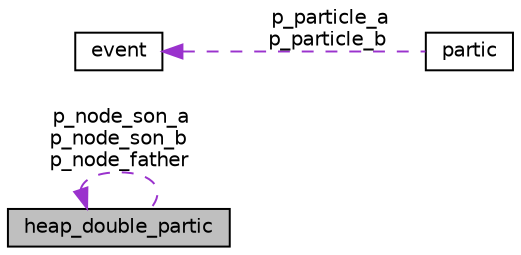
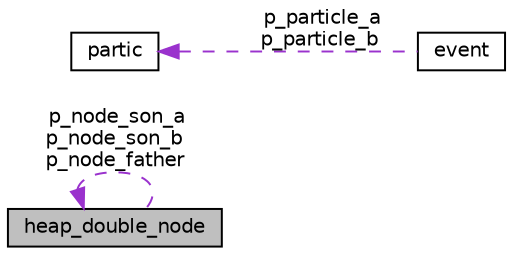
(304, 51) -> (298, 51)
(119, 228) -> (115, 228)
